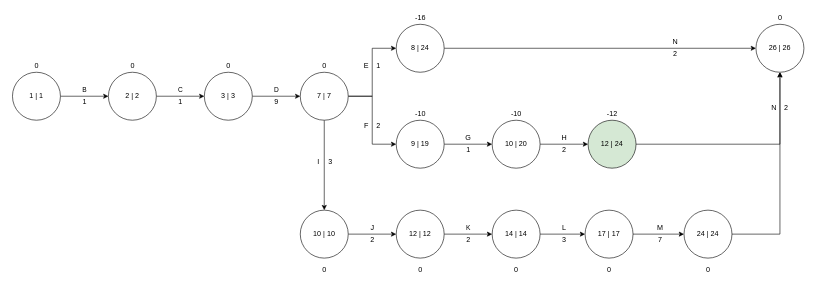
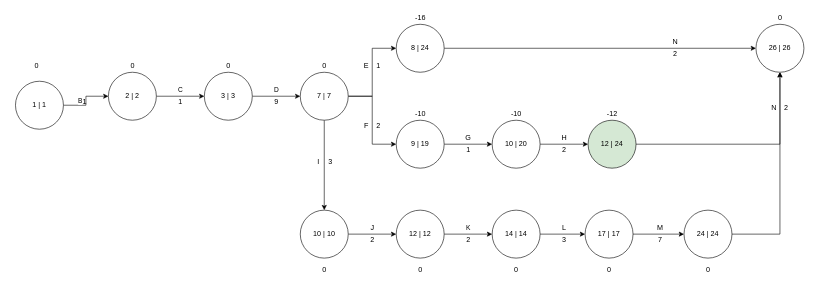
(36, 96) -> (39, 105)
